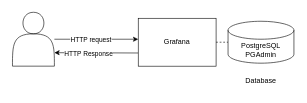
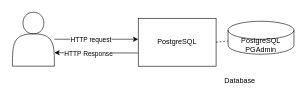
(177, 42) -> (177, 42)
(261, 42) -> (261, 38)
(261, 81) -> (240, 81)
